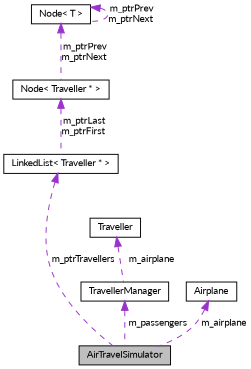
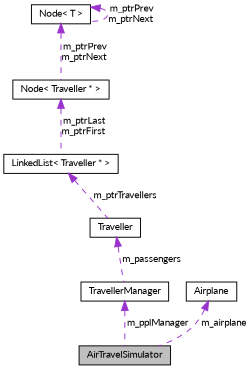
(151, 260) -> (151, 260)
(53, 275) -> (91, 199)
(157, 323) -> (157, 323)
